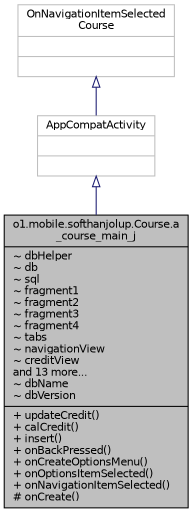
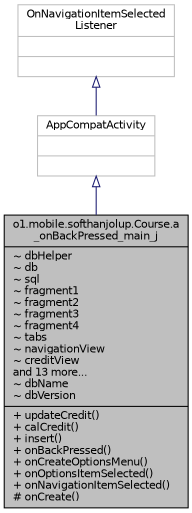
(96, 26) -> (96, 26)
(96, 236) -> (96, 236)
